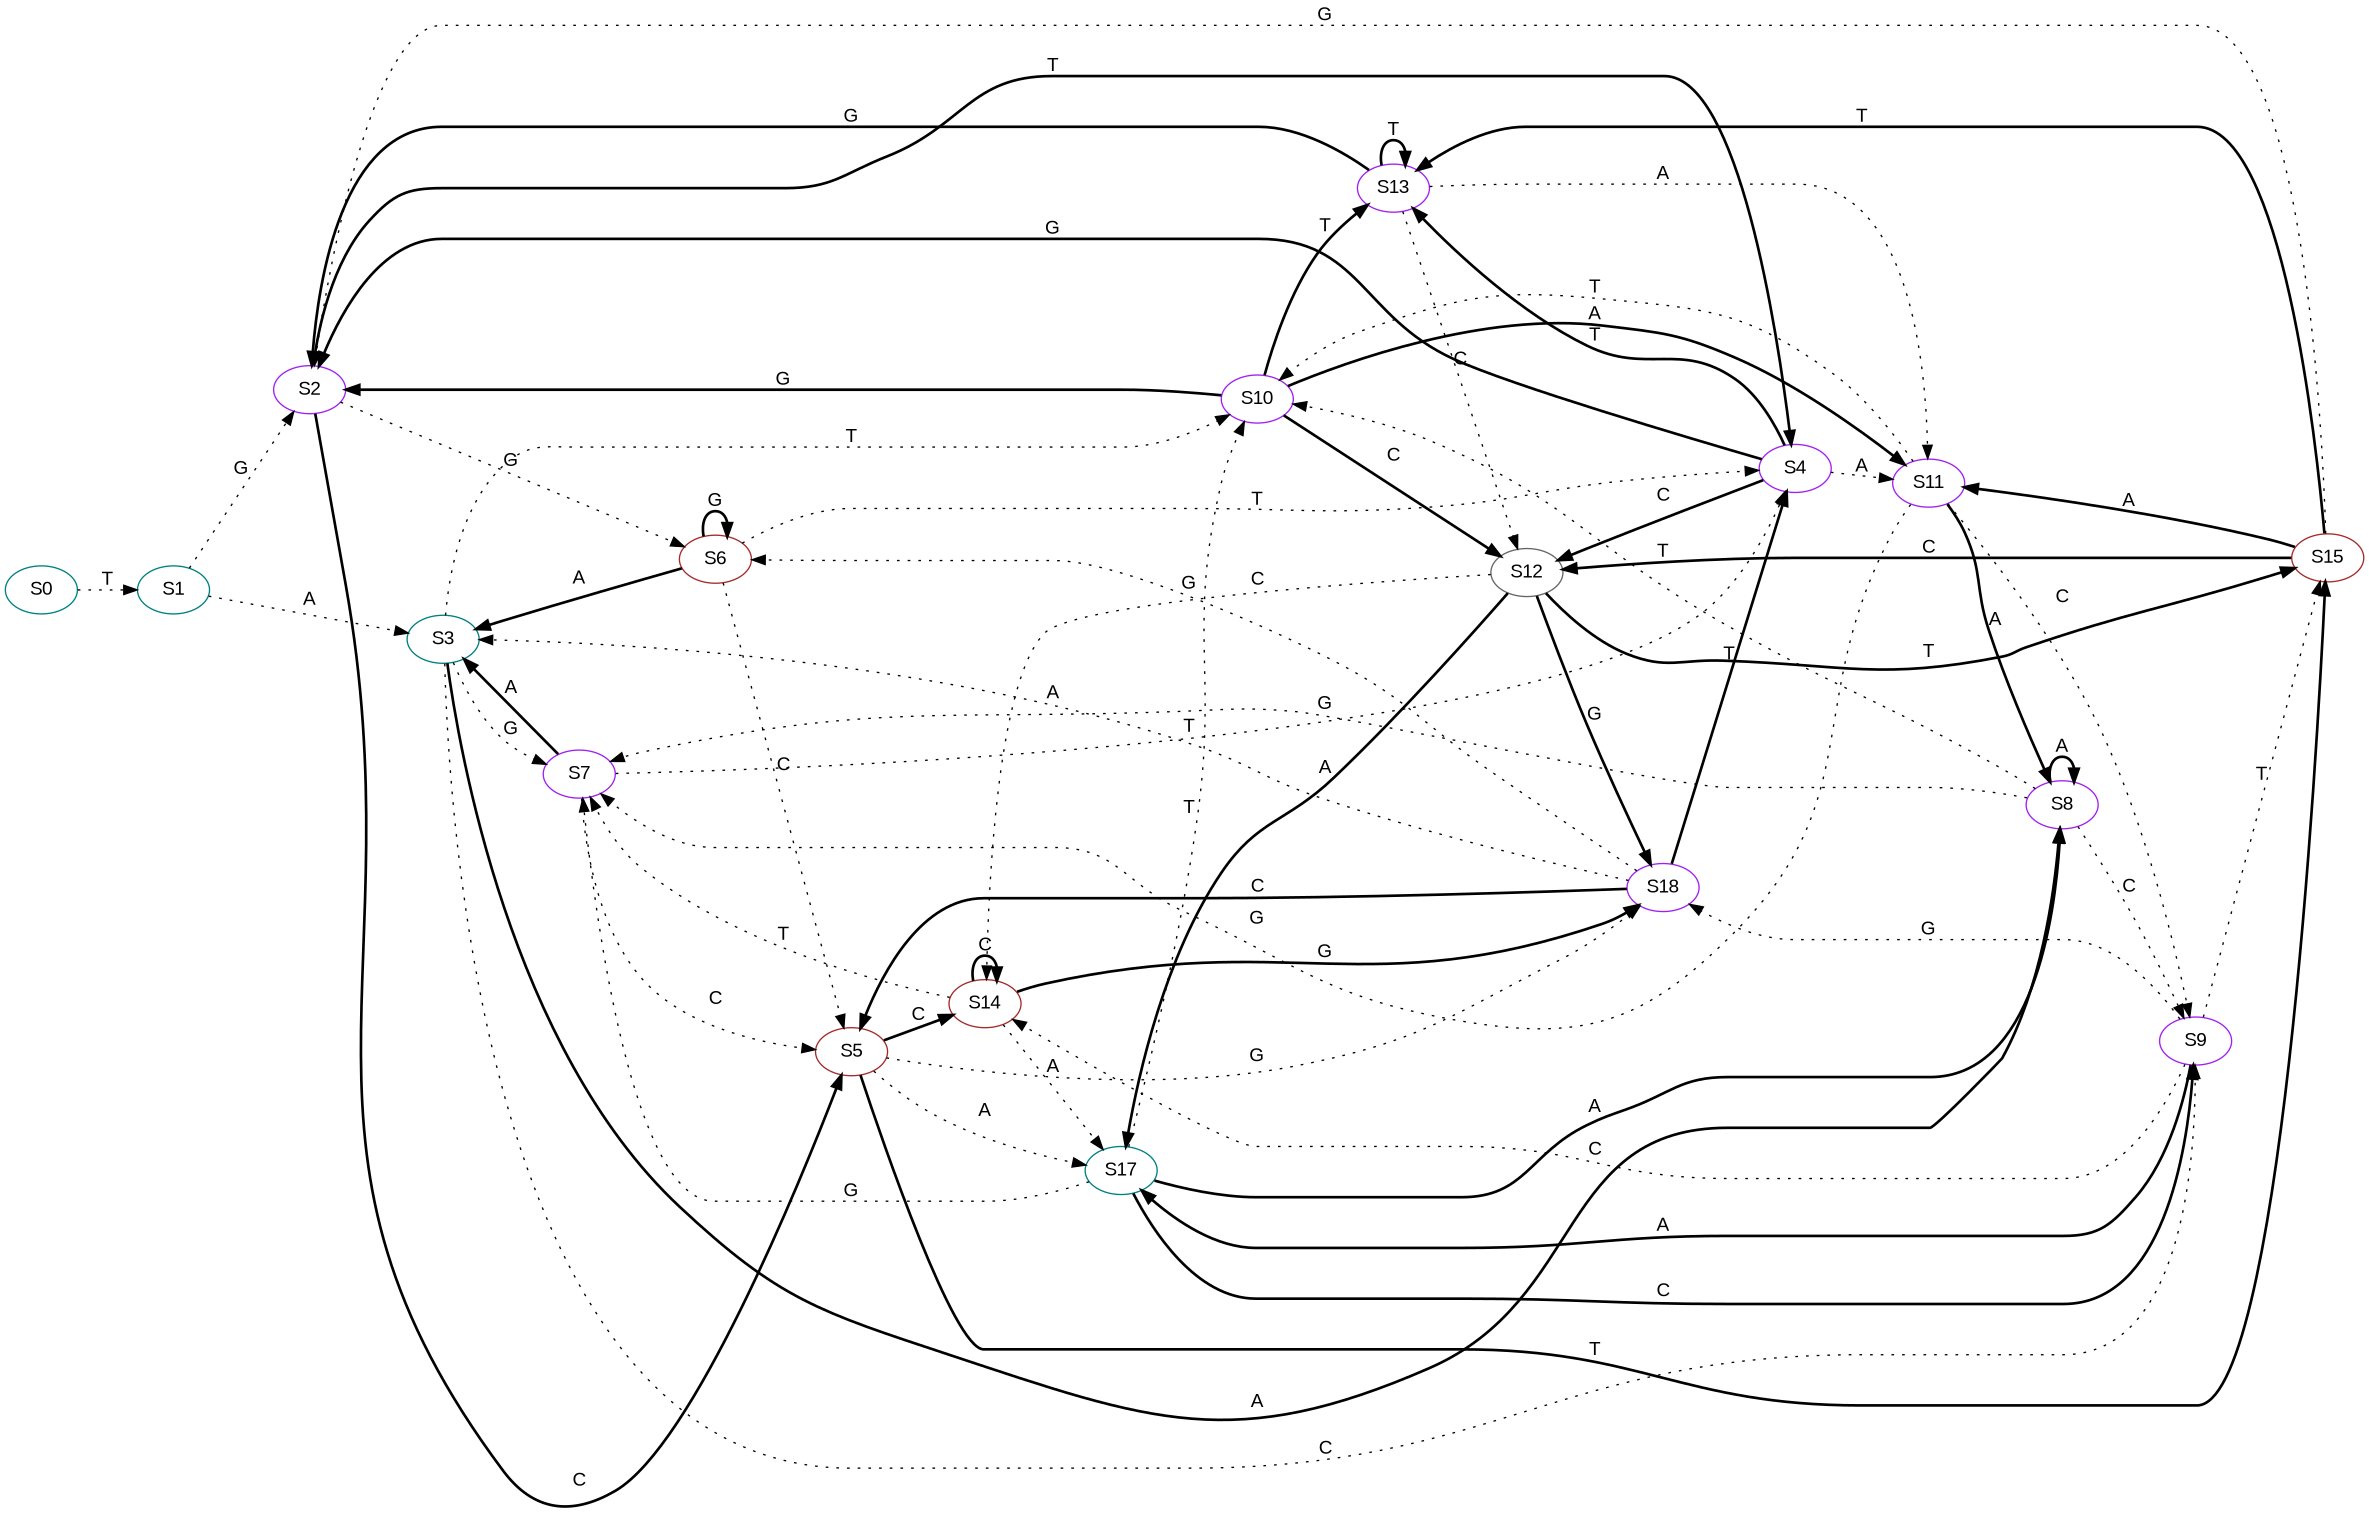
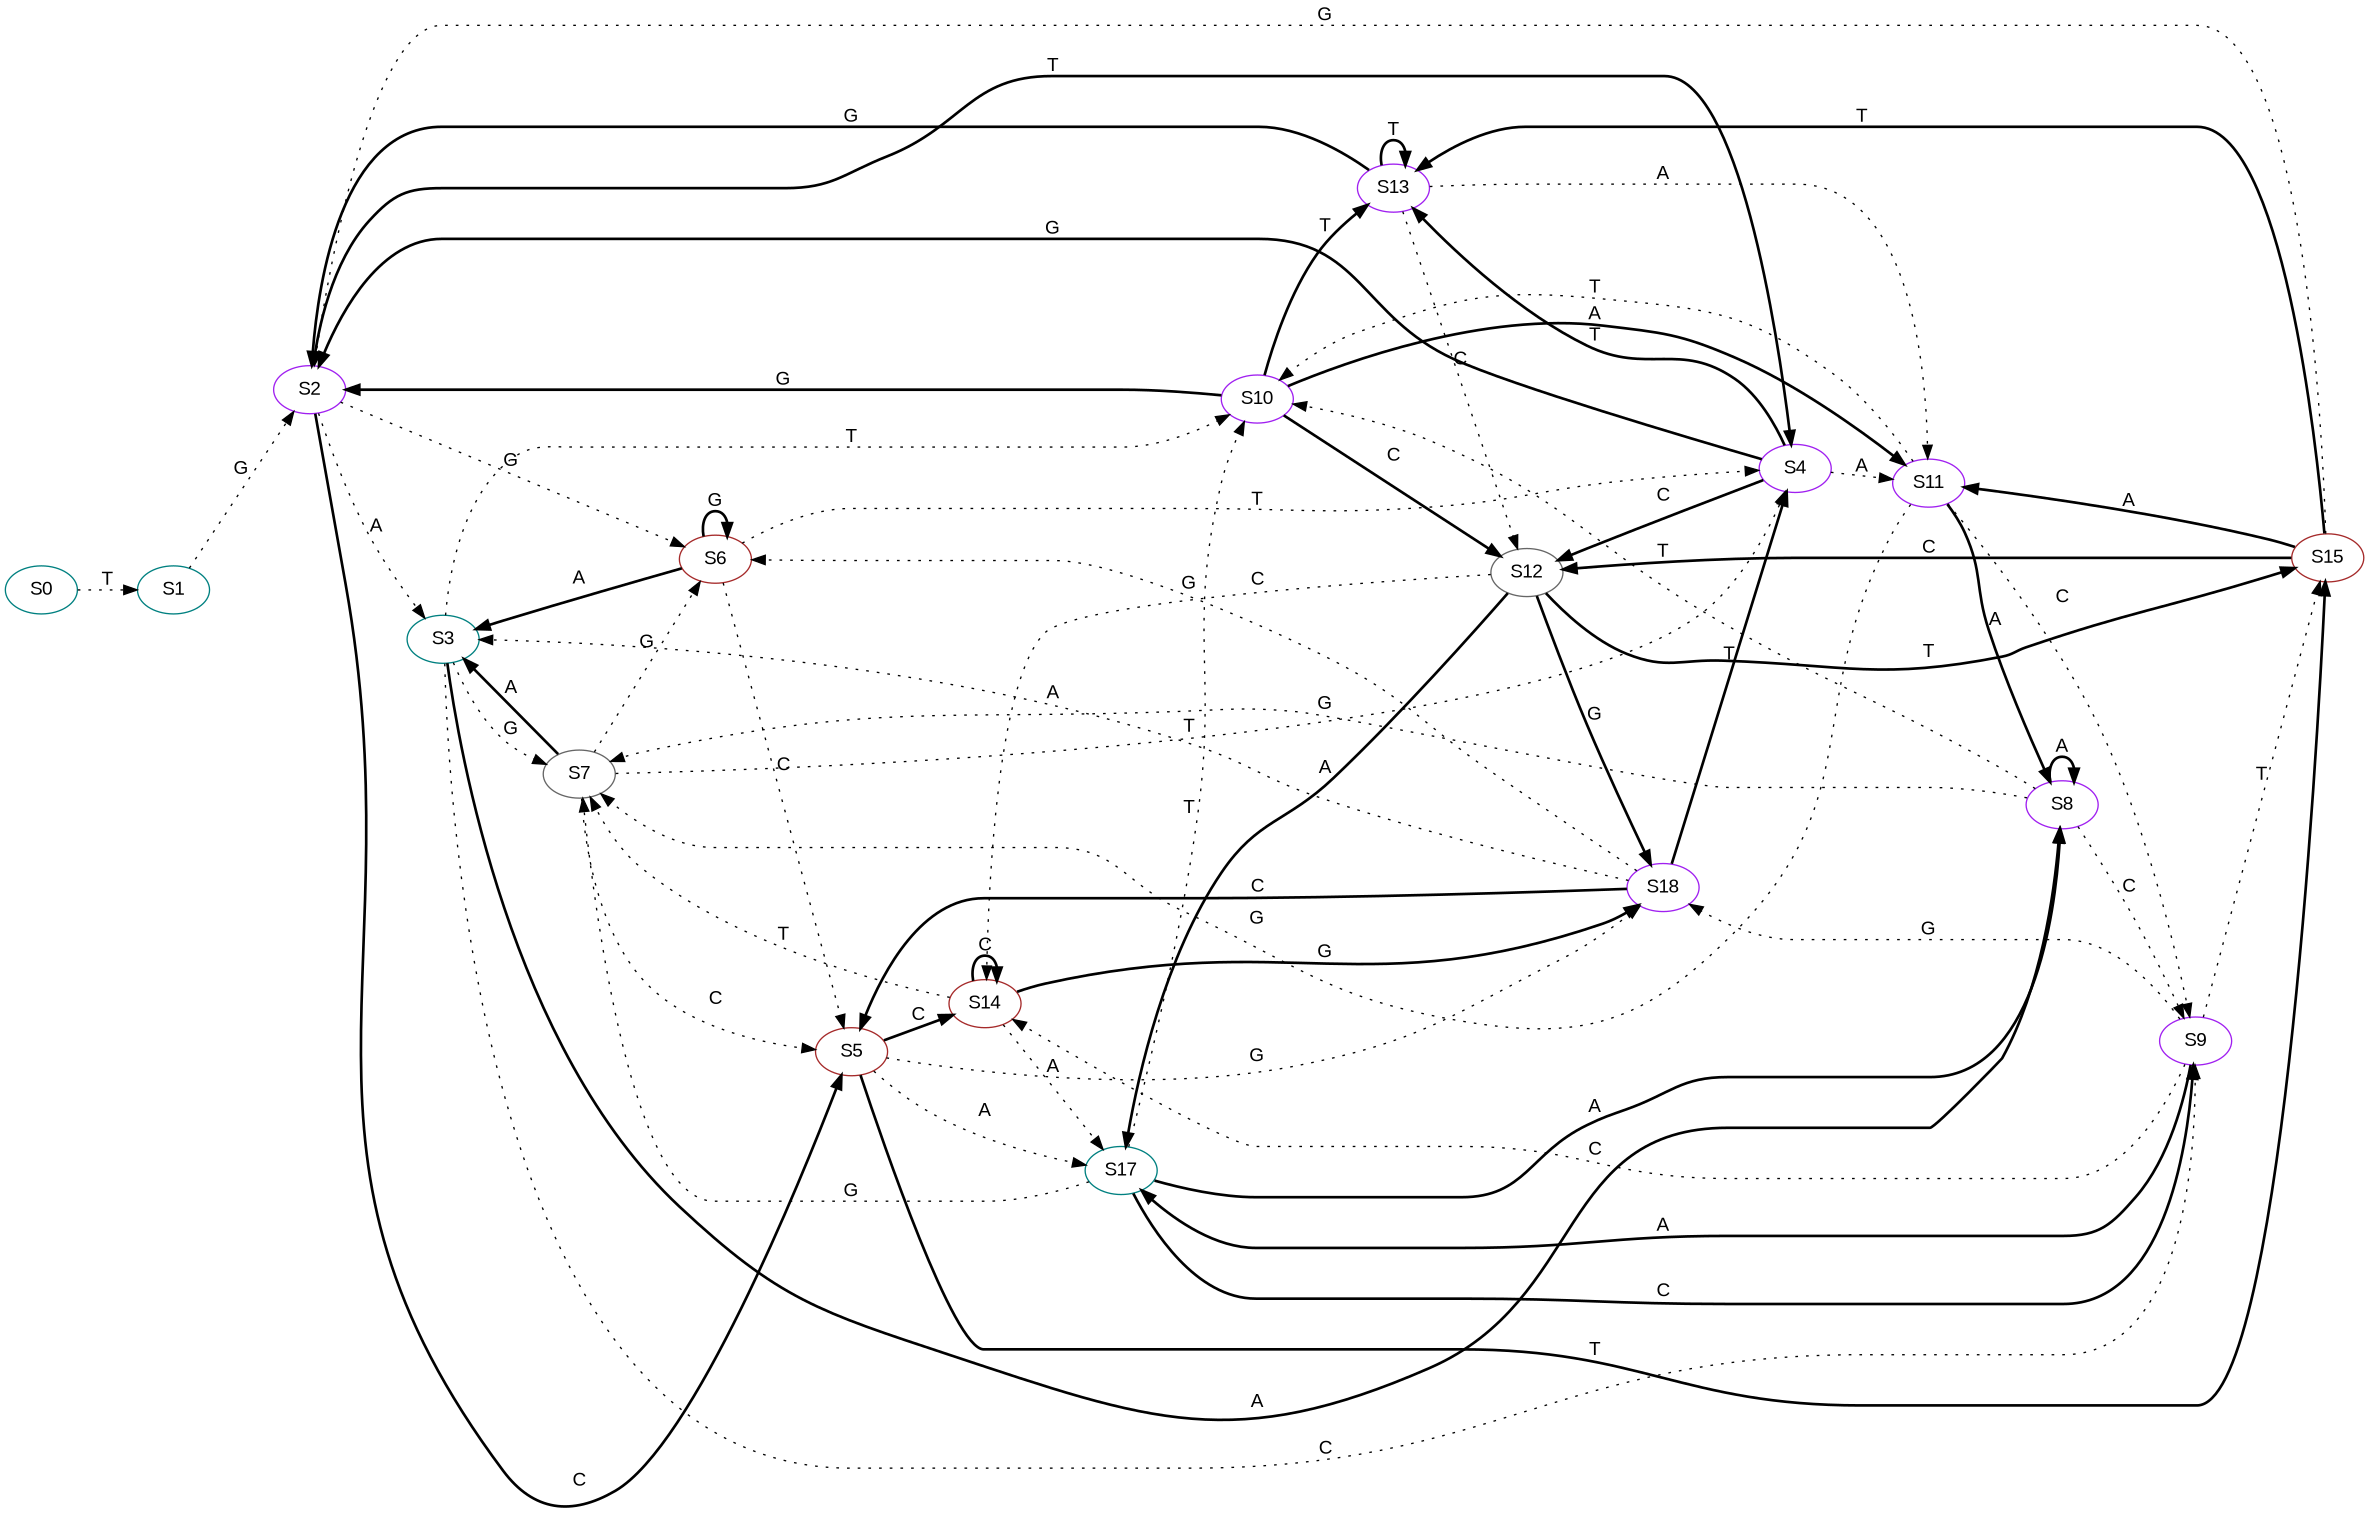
(302, 613) -> (359, 515)
none -> (644, 673)
(579, 774) -> (579, 774)
